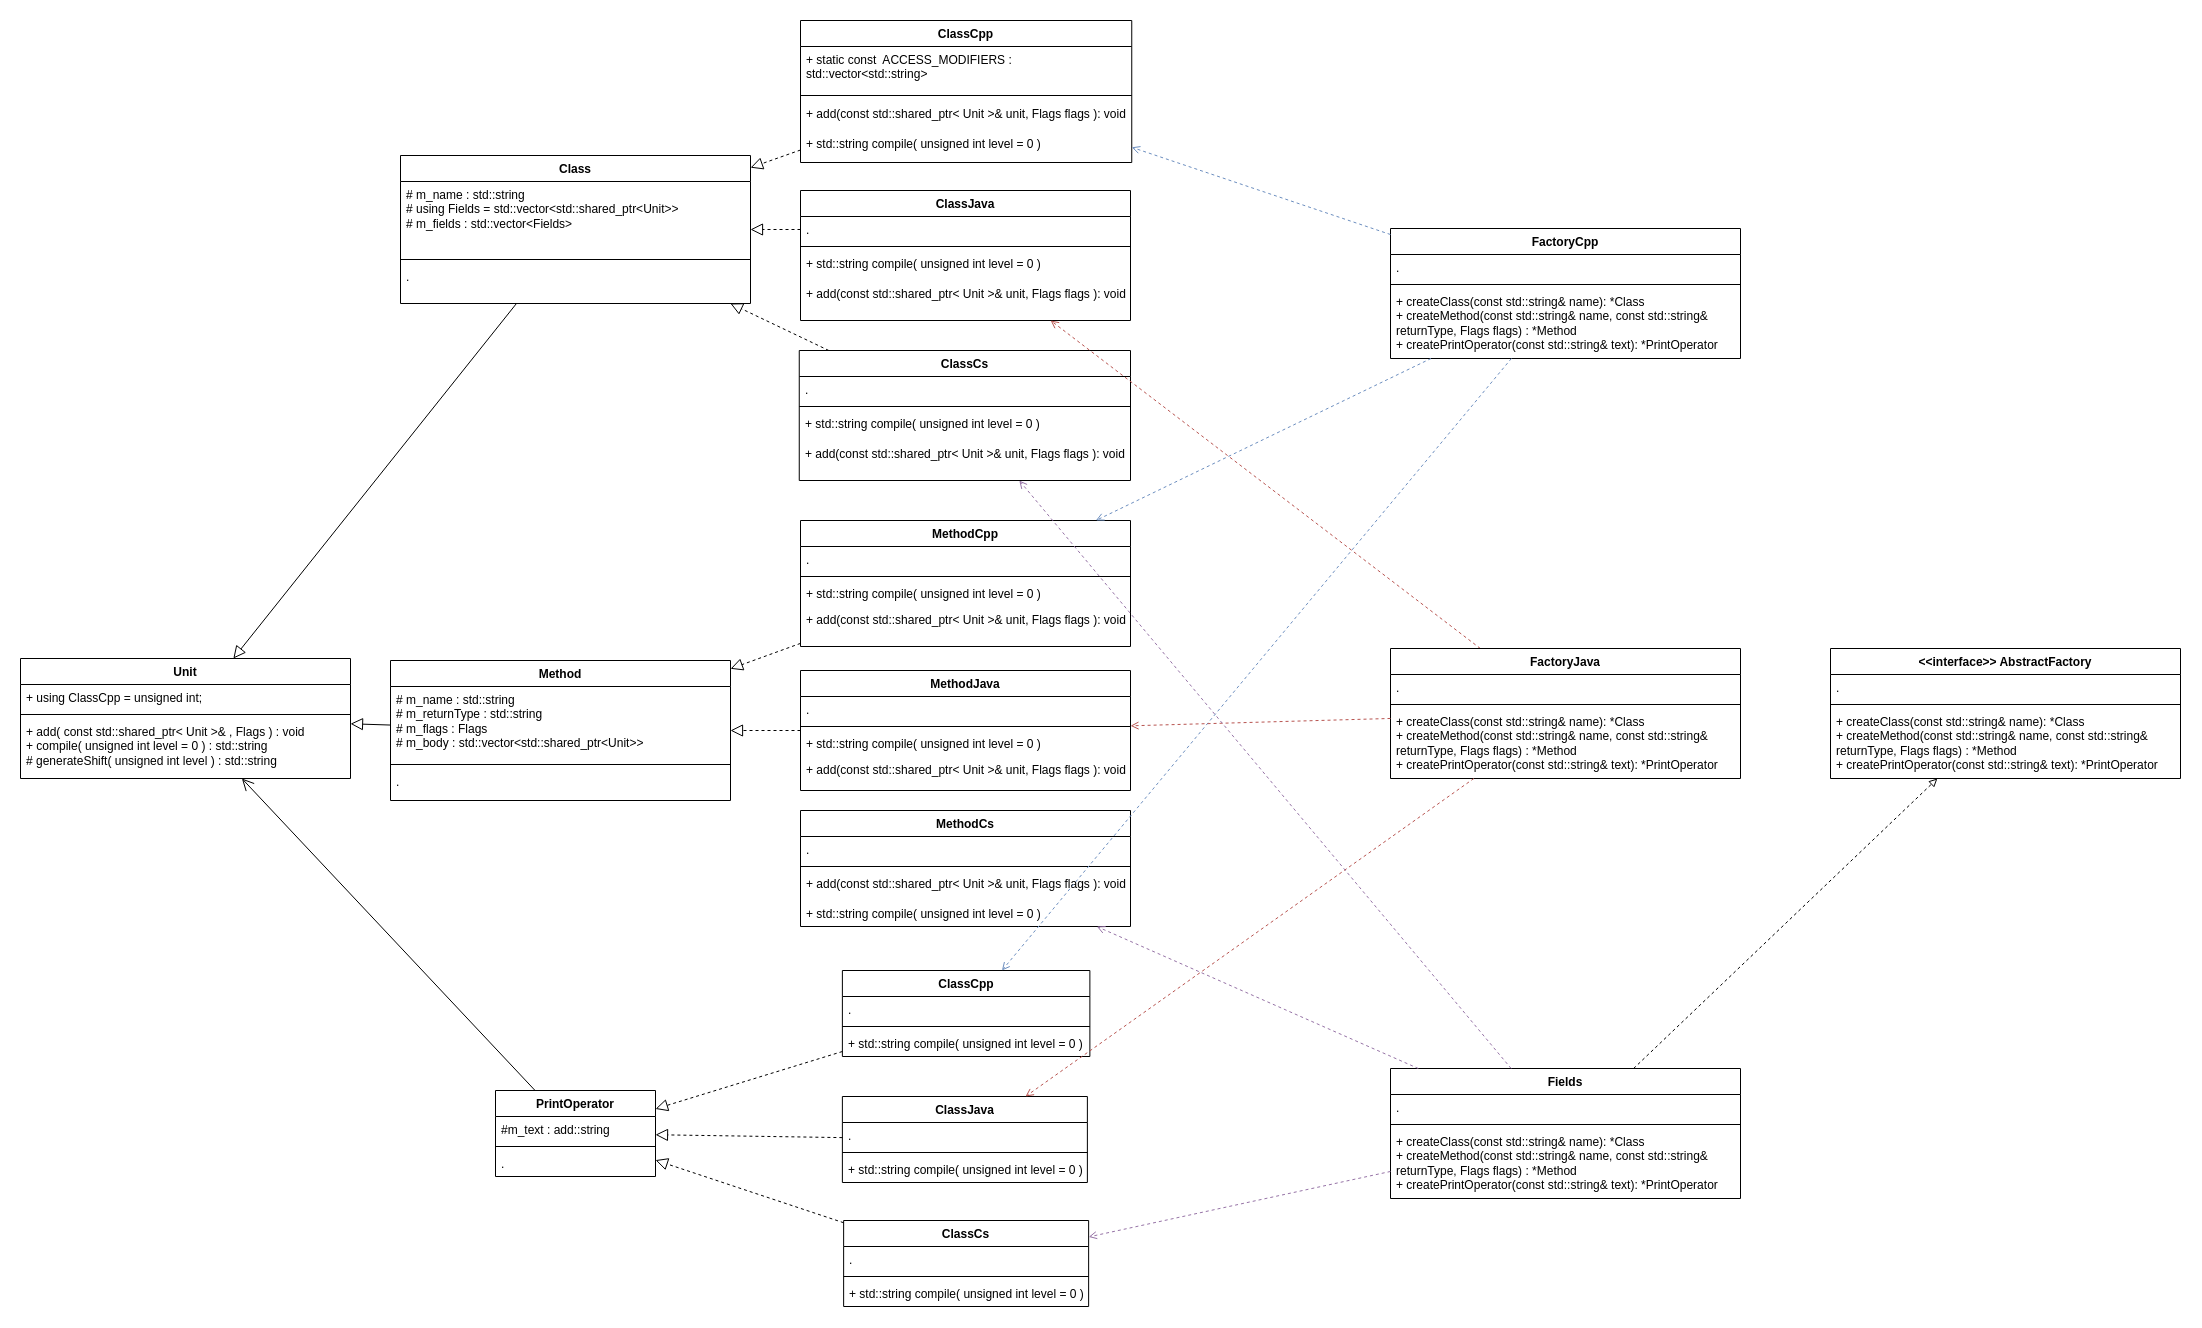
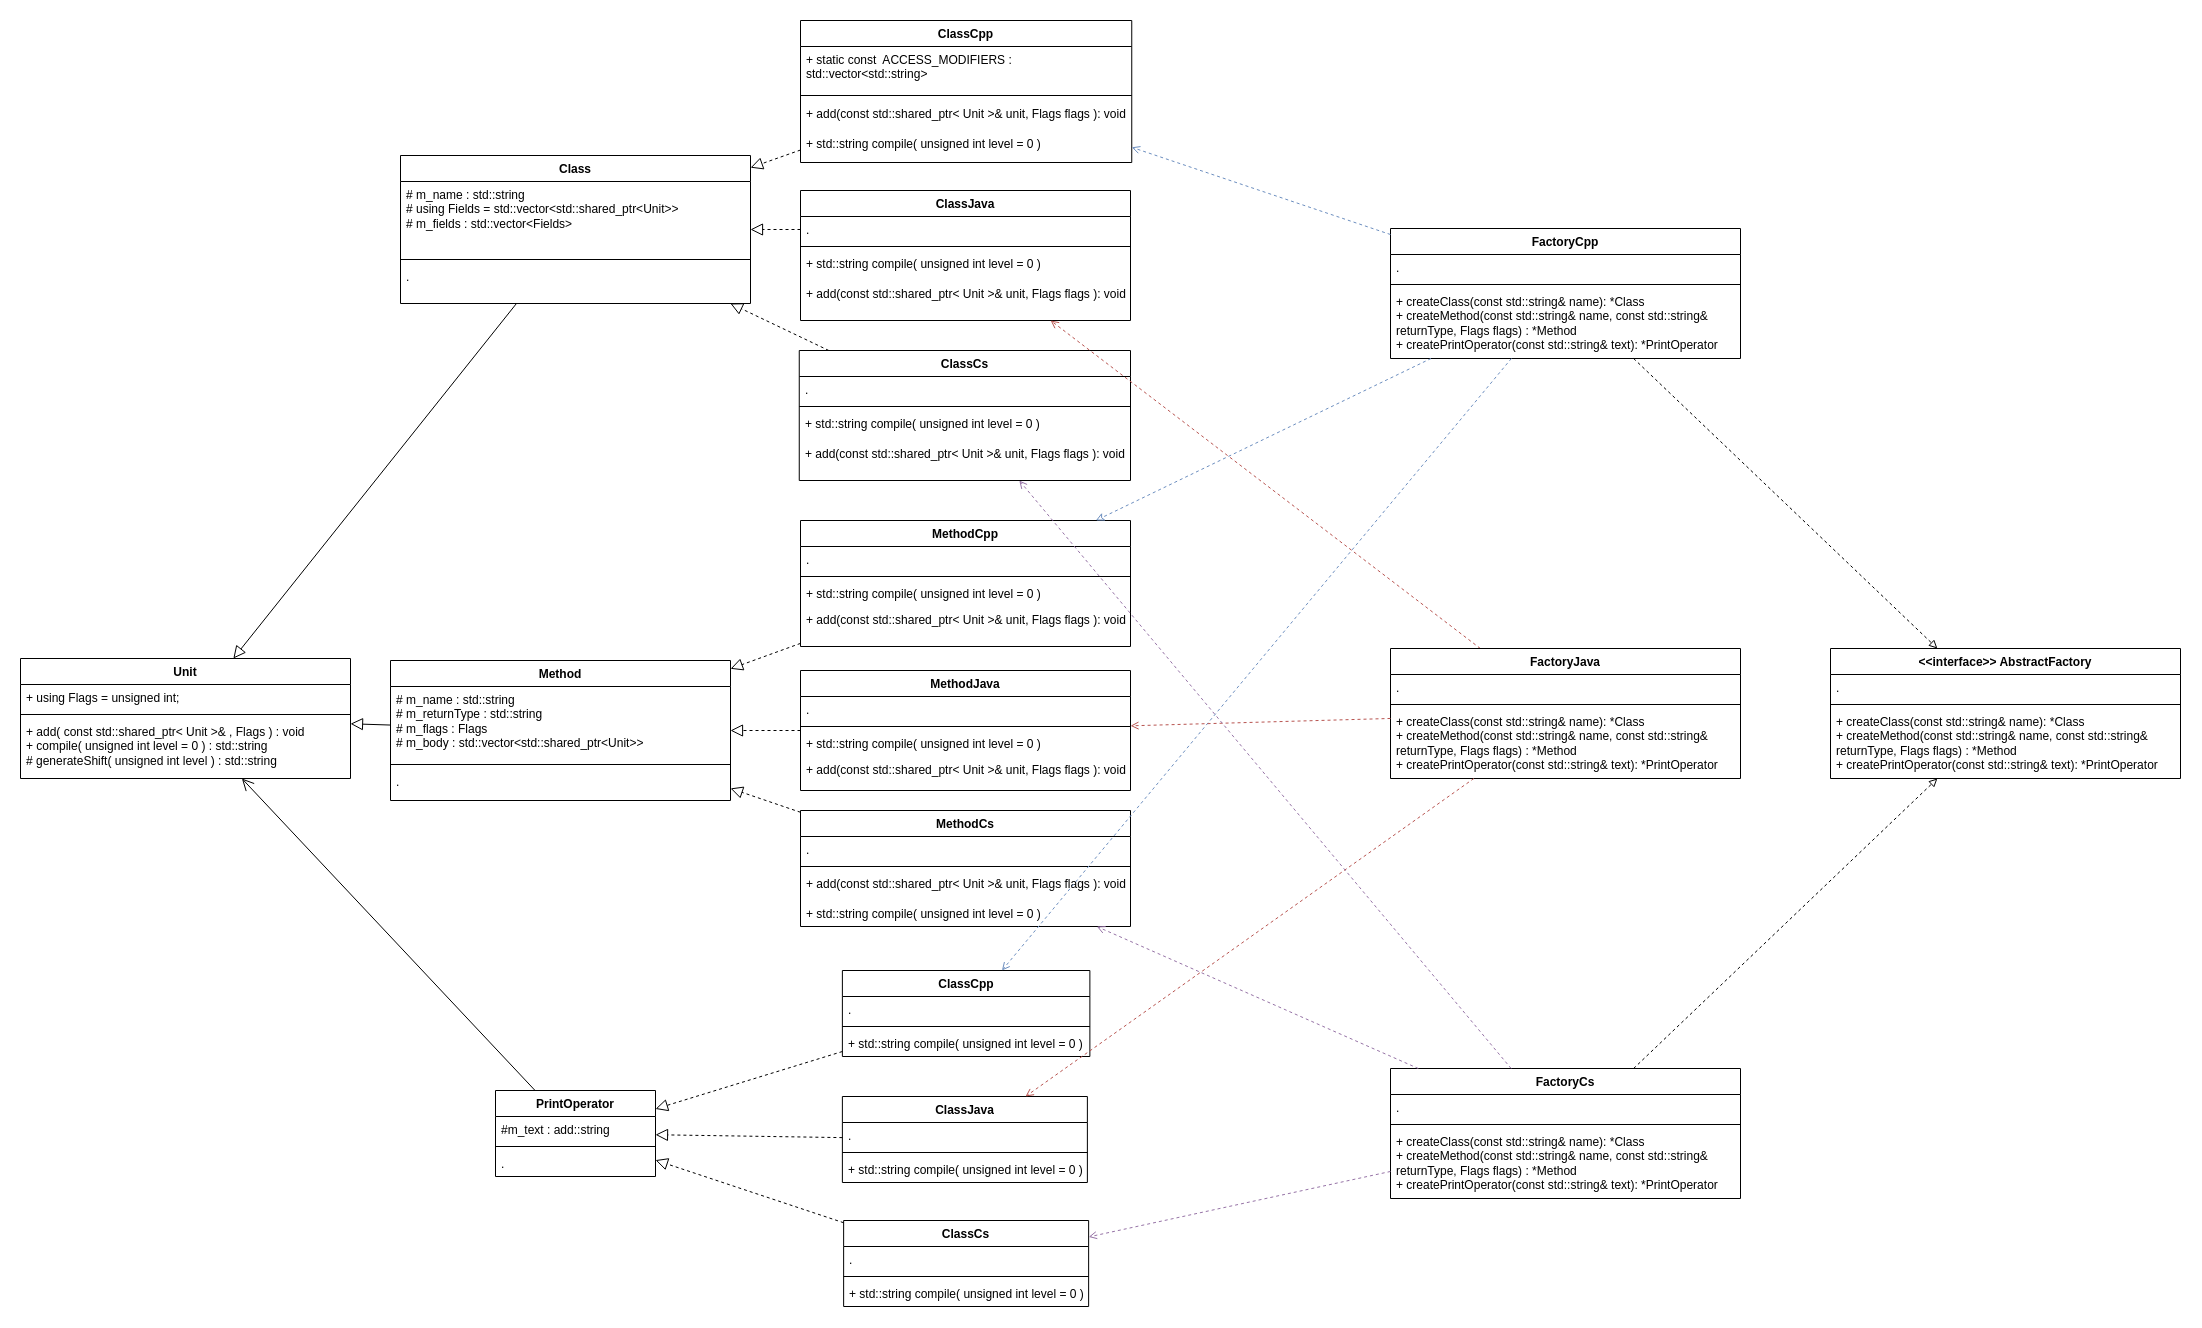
none -> (1783, 501)
(1101, 518) -> (1103, 517)
(120, 699) -> (110, 699)
none -> (772, 802)
(1566, 1083) -> (1566, 1083)
